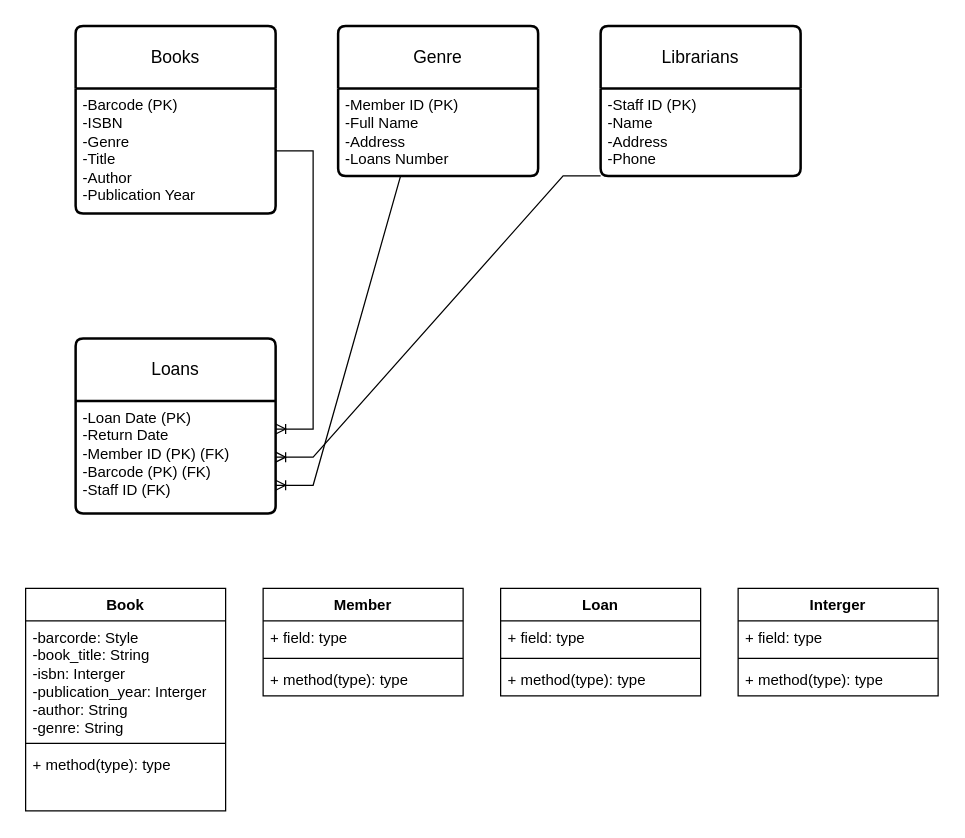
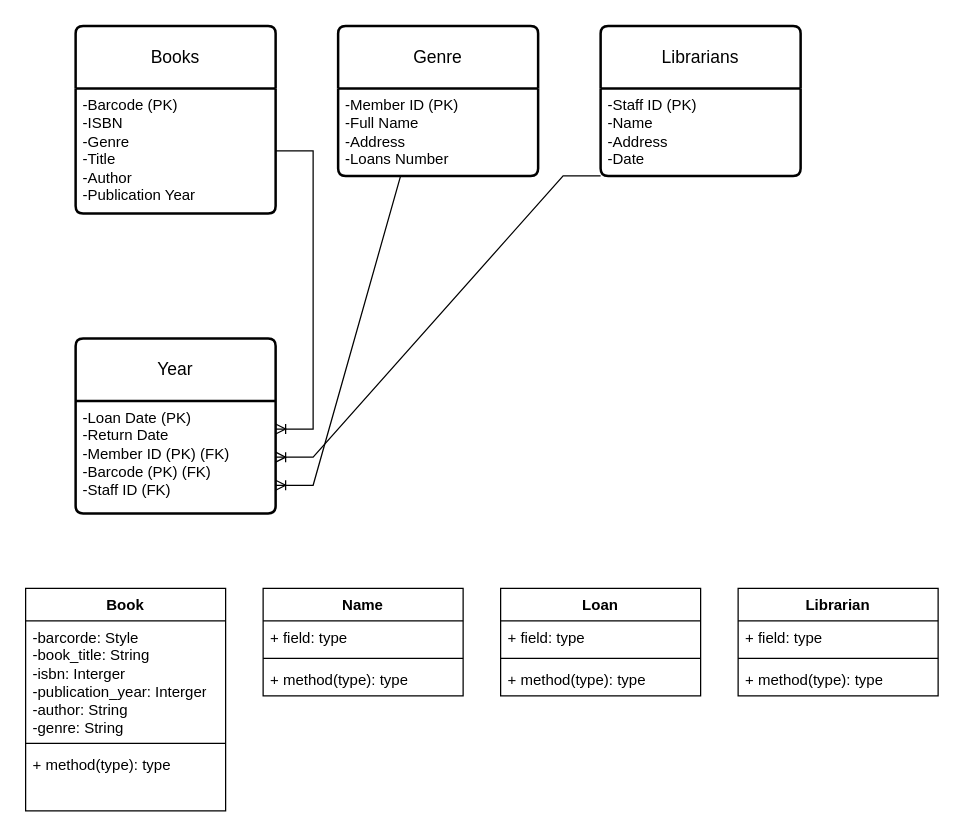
(663, 133) -> (663, 133)
(176, 369) -> (176, 369)
(363, 606) -> (363, 606)
(838, 606) -> (838, 606)
